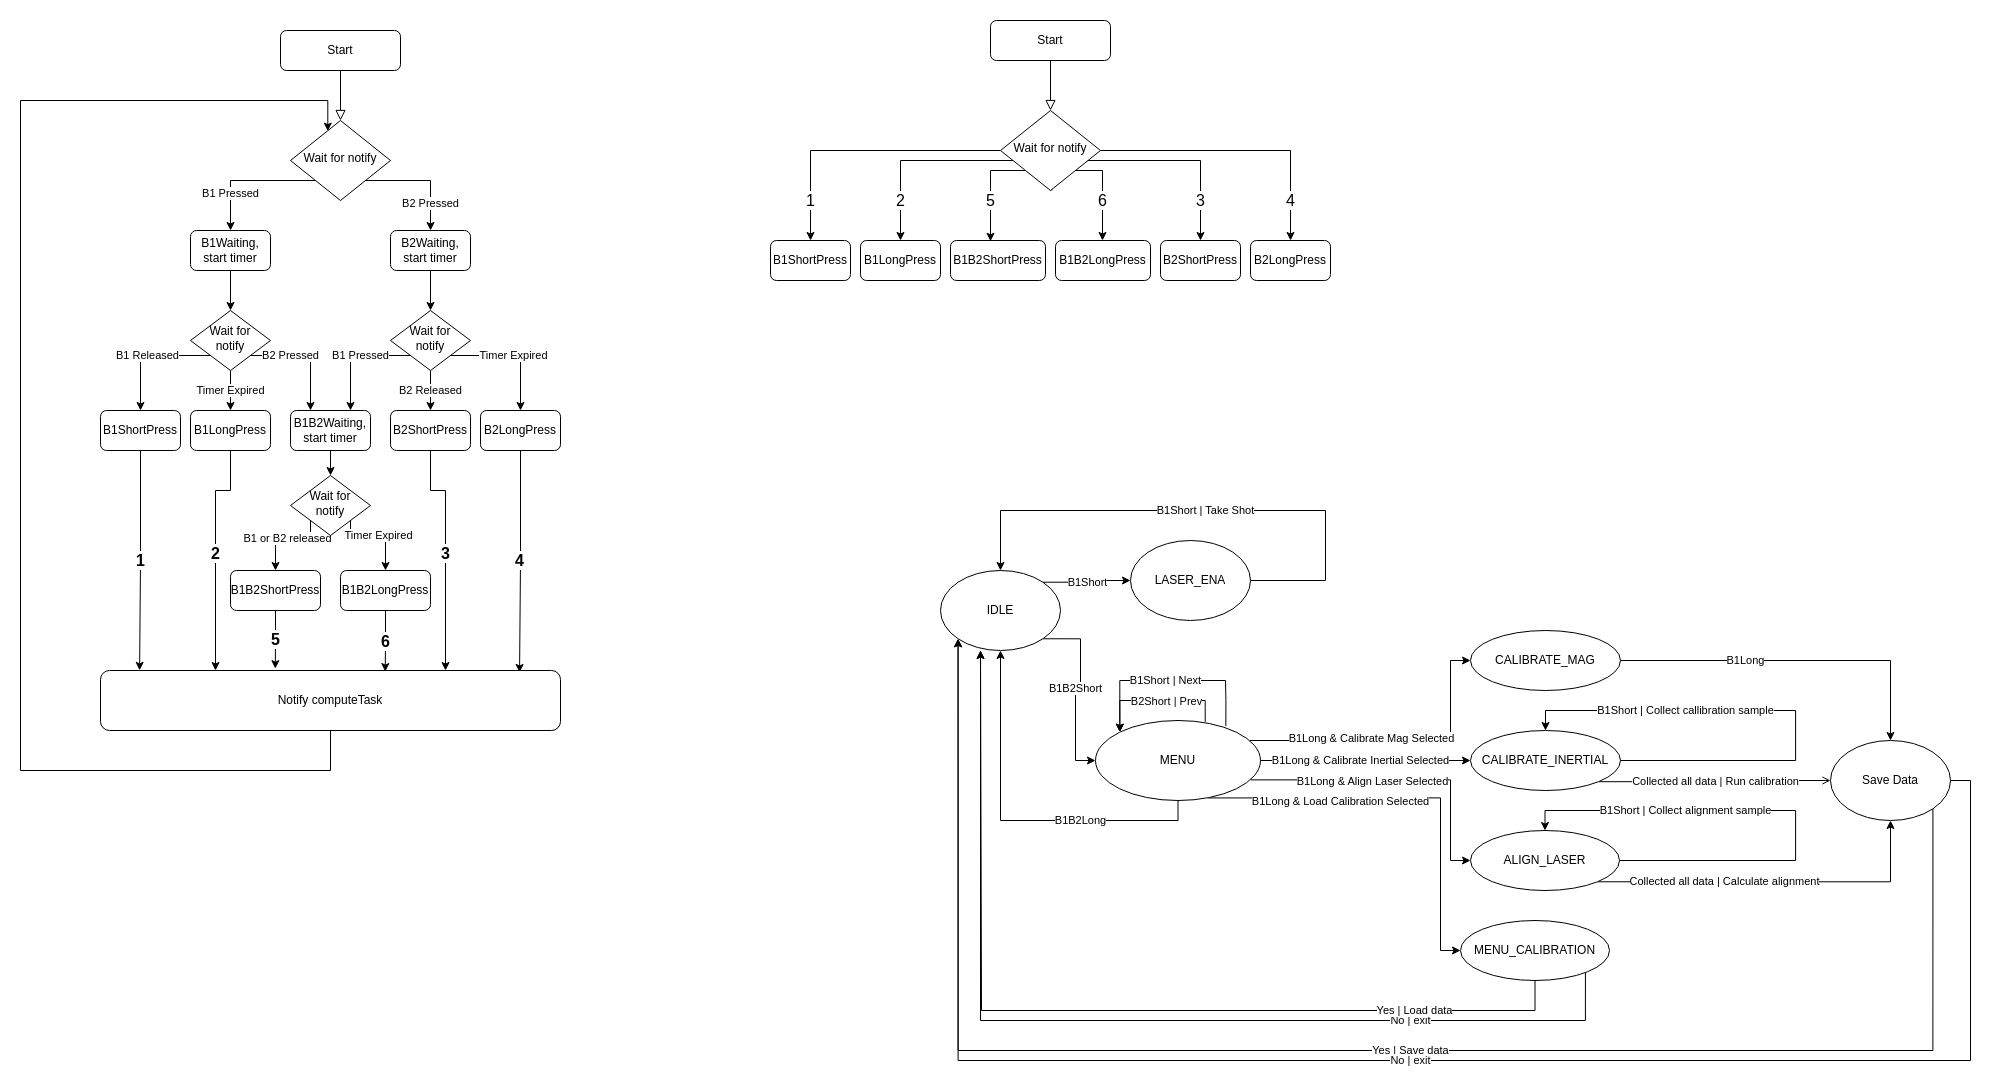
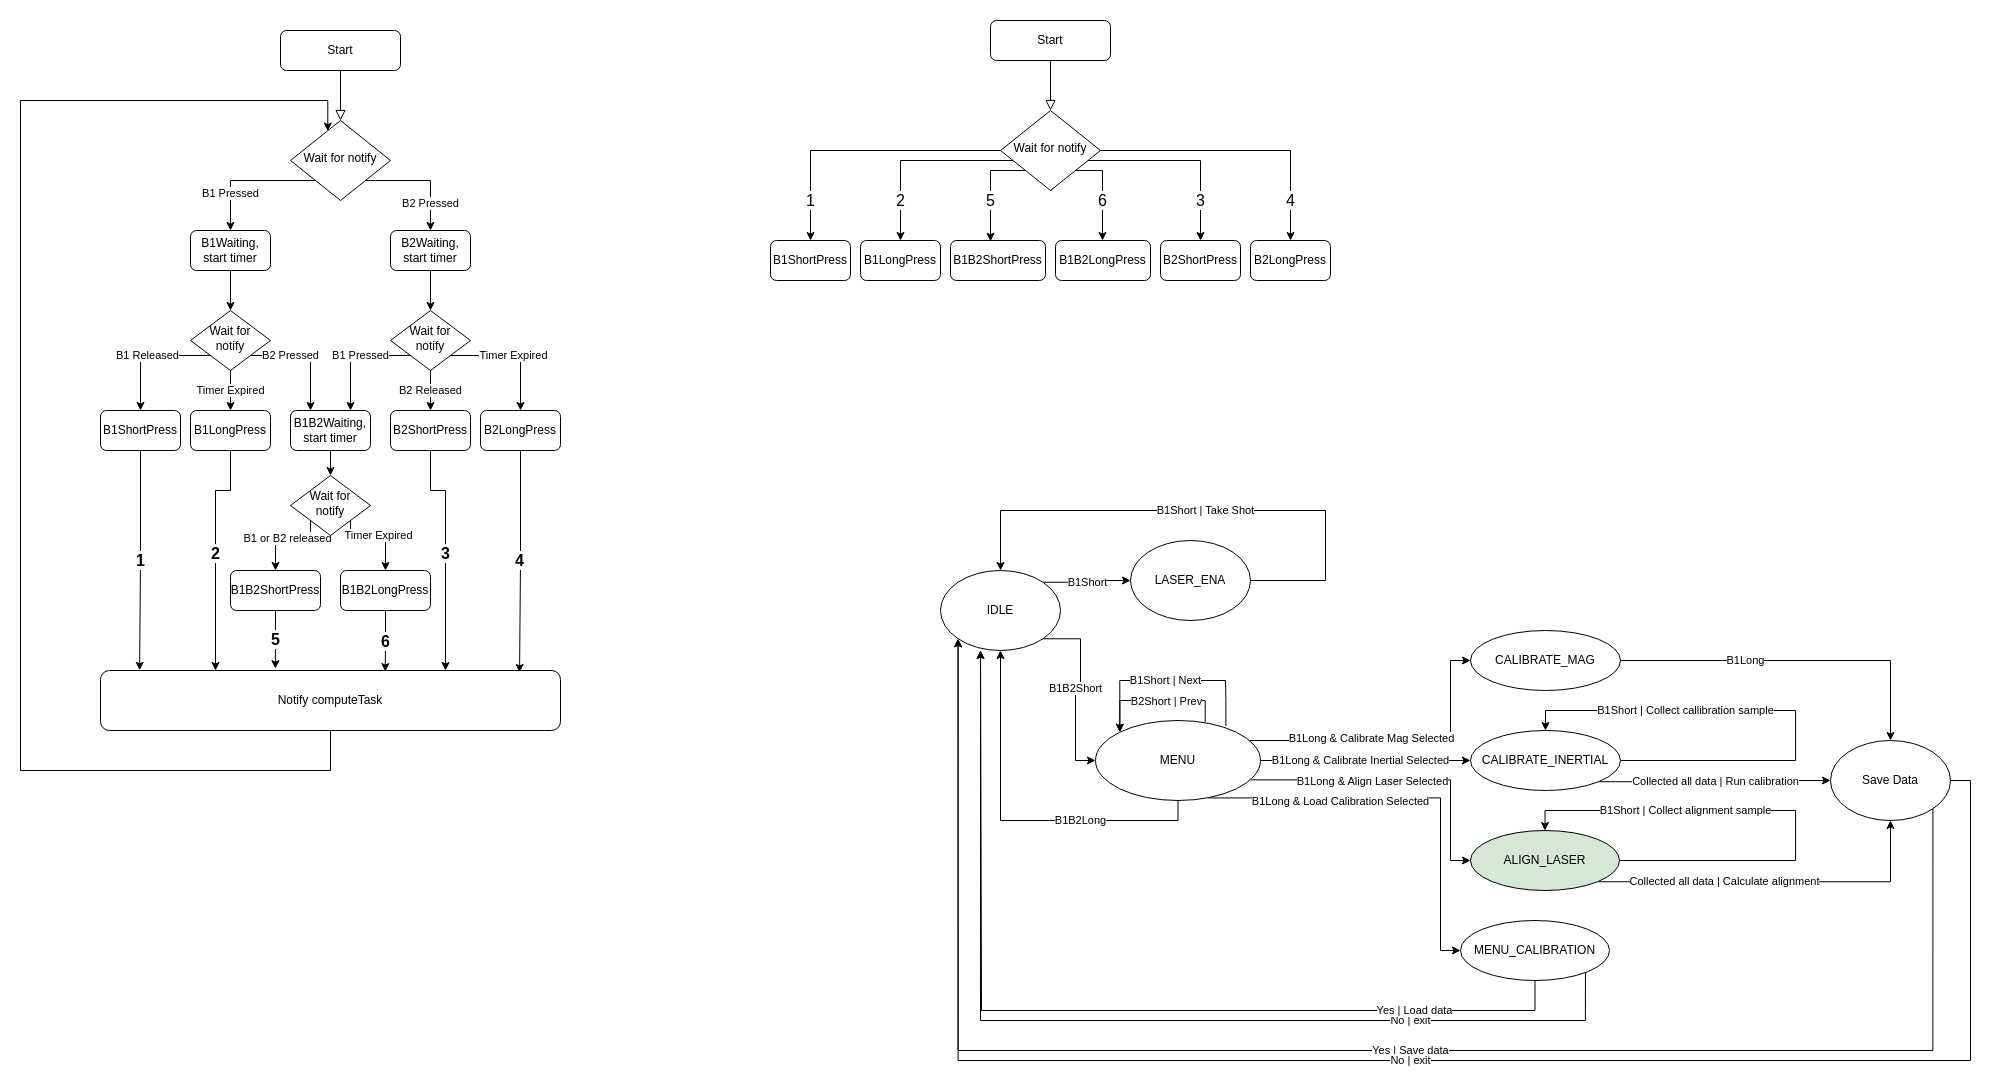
(1824, 781) -> (1822, 781)
(1545, 861) -> (1545, 861)
